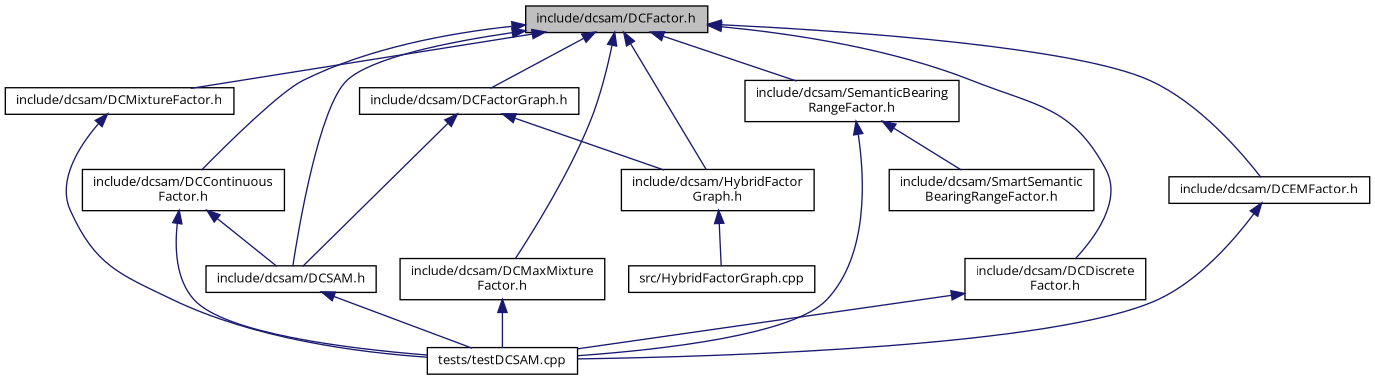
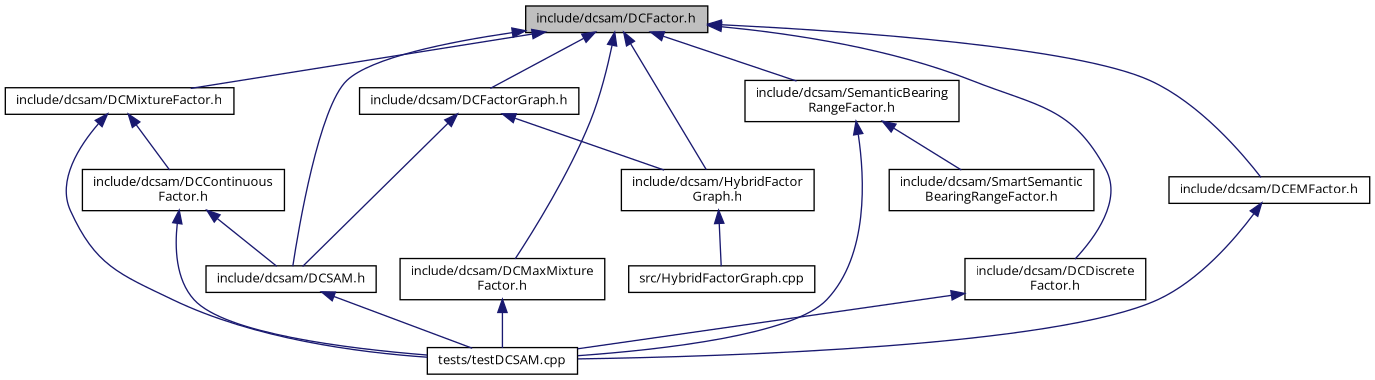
(308, 78) -> (153, 147)
